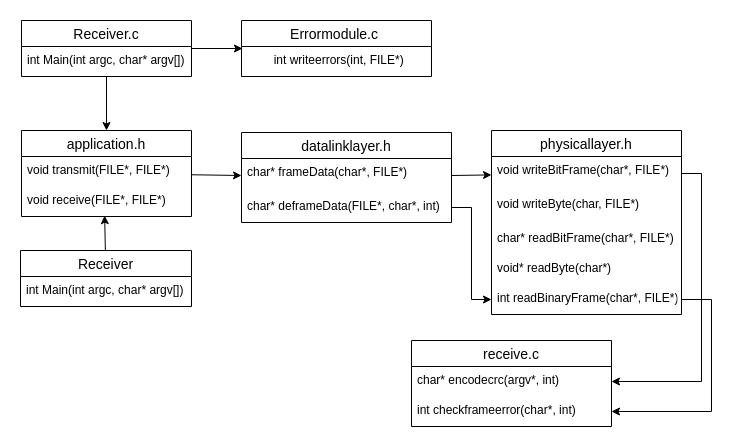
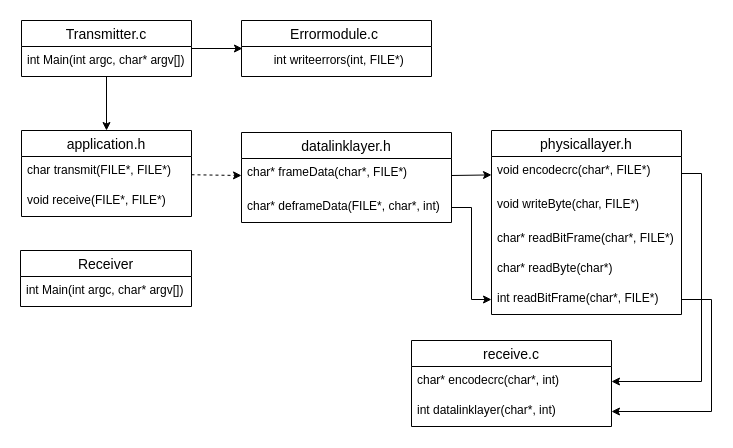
(106, 34) -> (106, 34)
(110, 170) -> (111, 170)
(595, 170) -> (585, 170)
(213, 175) -> (213, 175)
(105, 236) -> none
(564, 268) -> (566, 268)
(603, 298) -> (593, 298)
(505, 380) -> (505, 380)
(516, 410) -> (505, 410)
